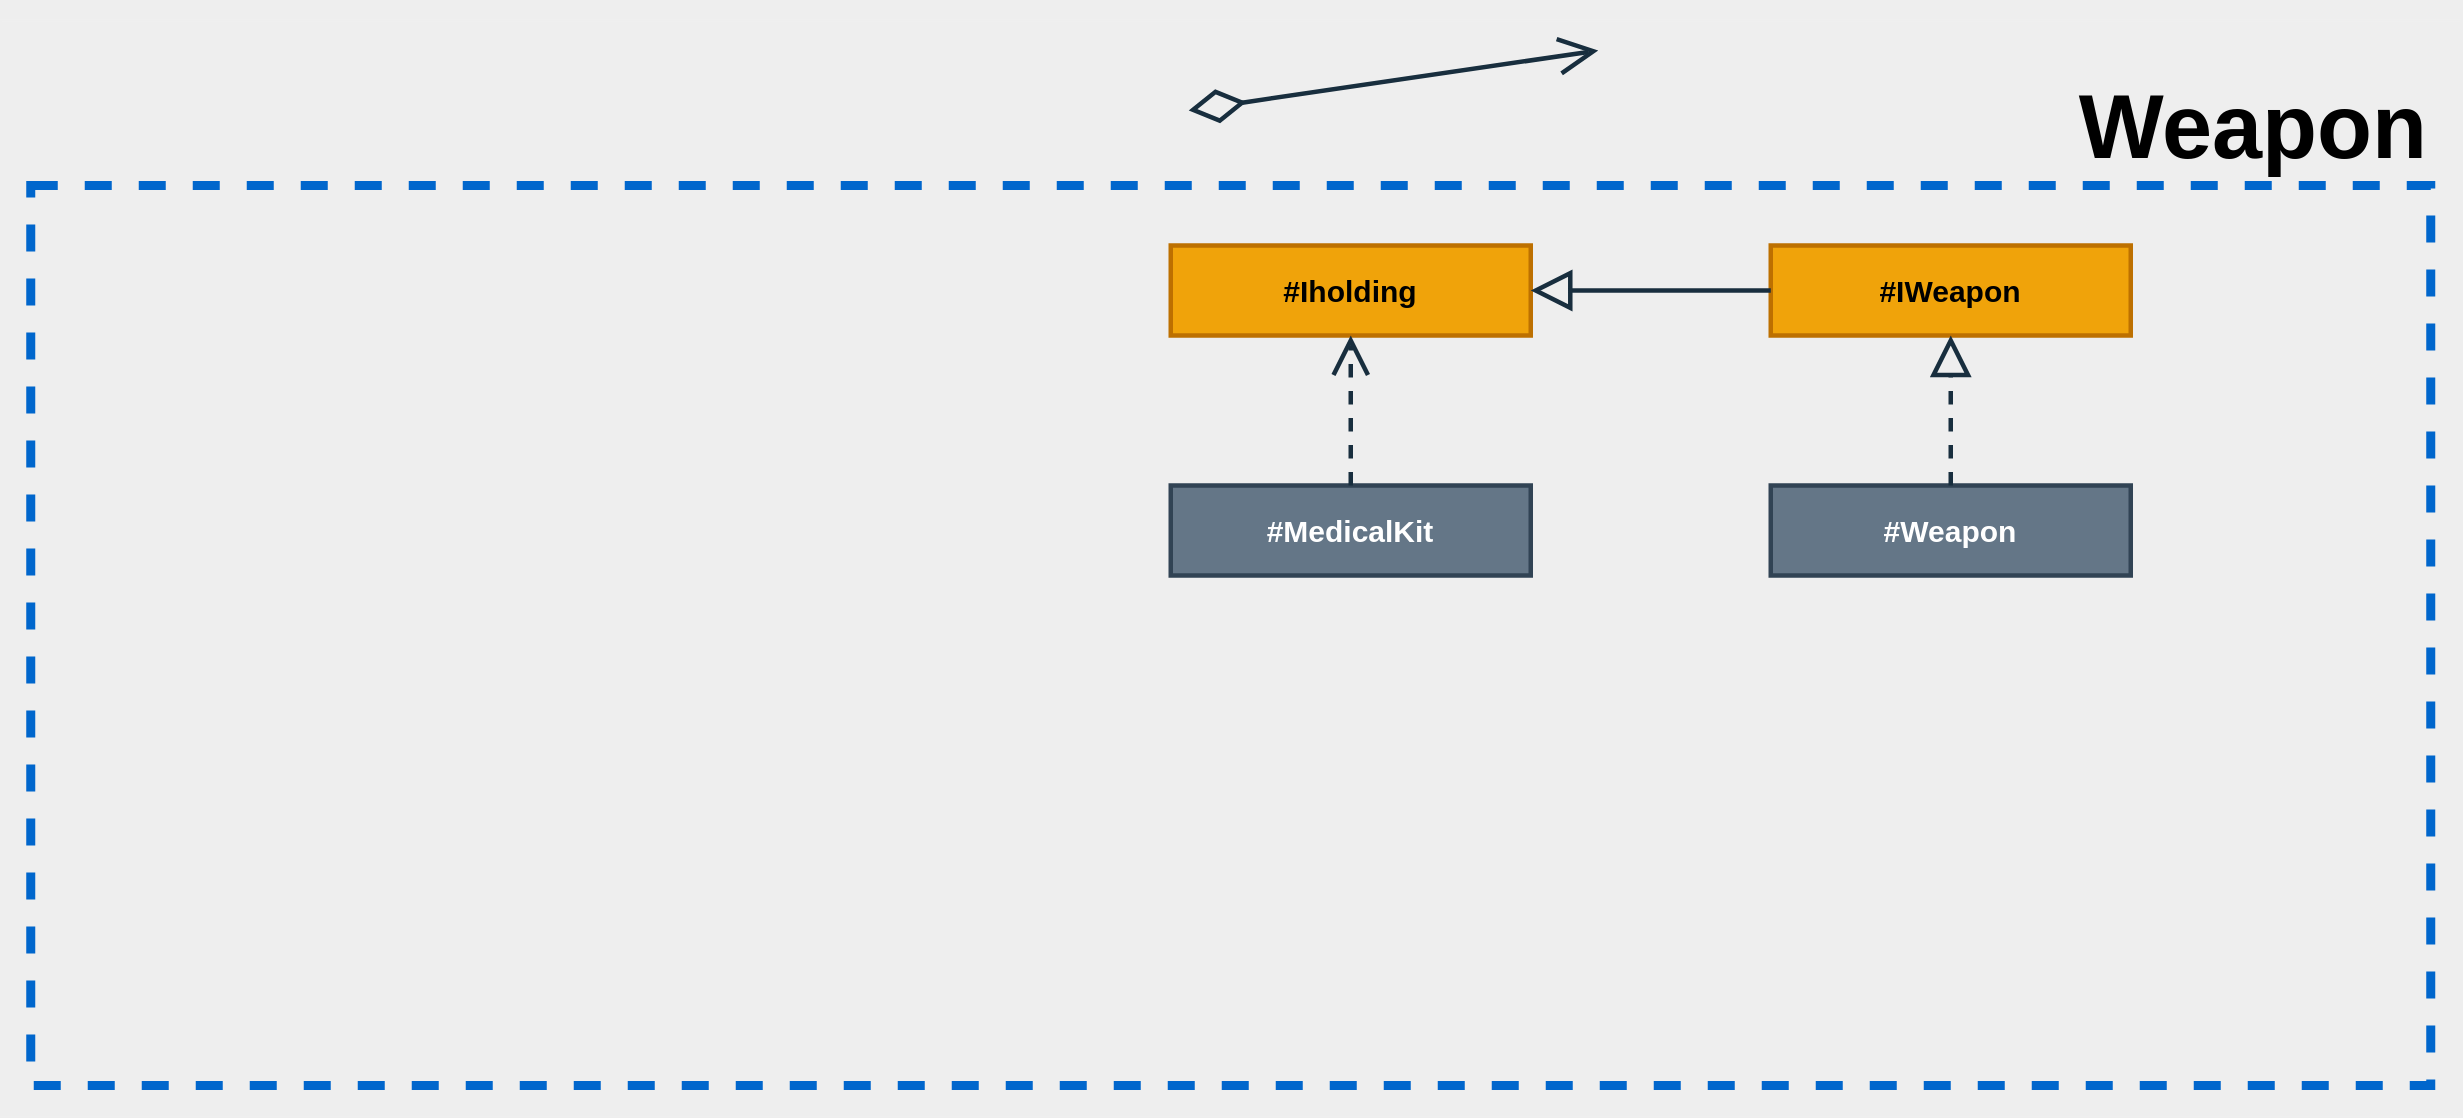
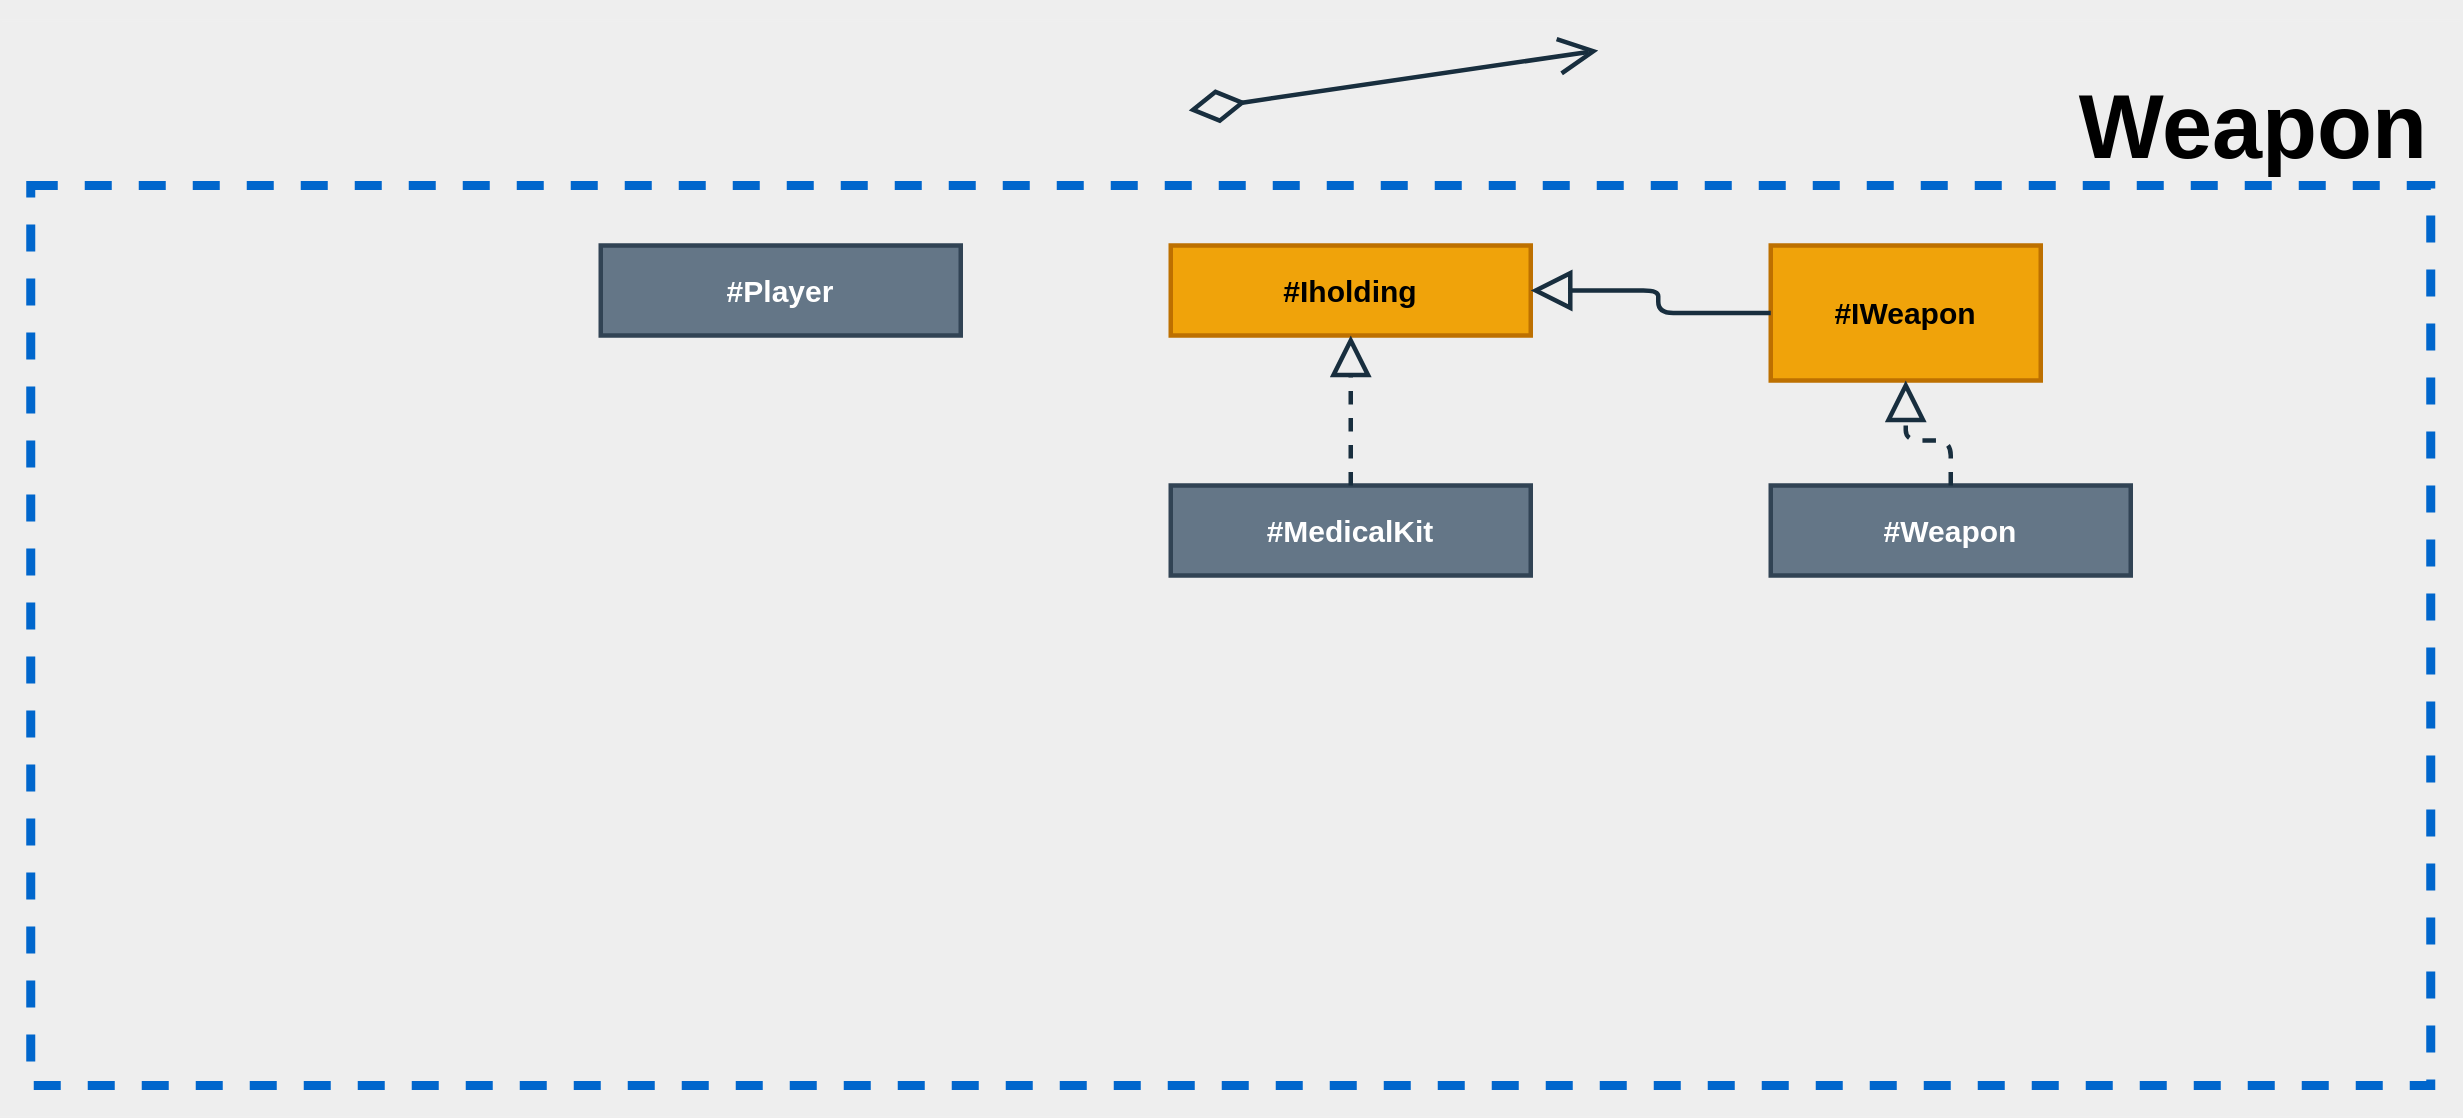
none -> (781, 290)
(1951, 290) -> (1906, 313)
(1351, 349) -> (1351, 377)
